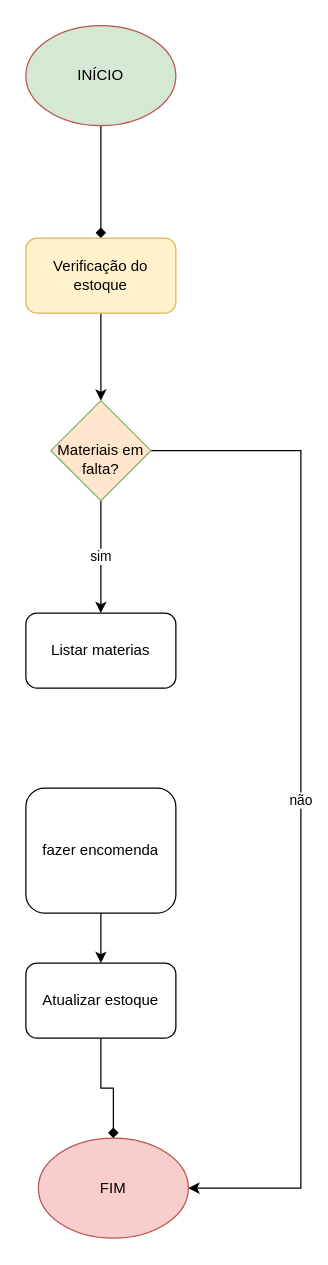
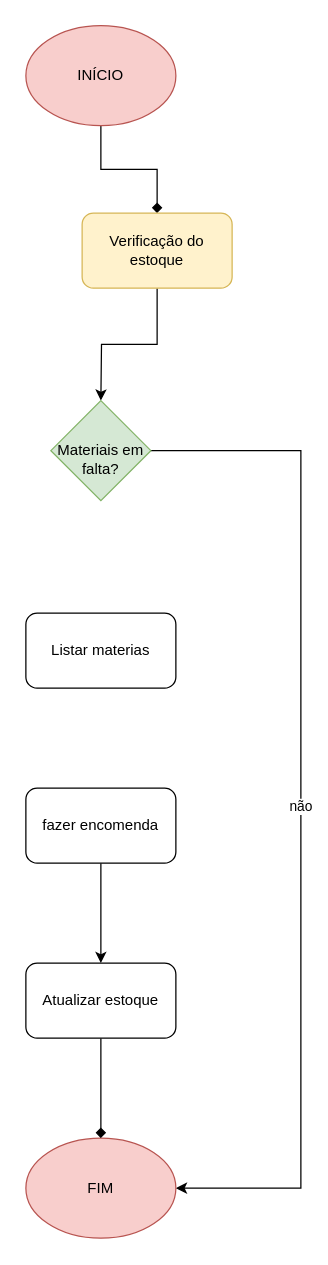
(101, 76) -> (101, 76)
(101, 276) -> (157, 251)
(101, 451) -> (101, 451)
(101, 553) -> none
(101, 851) -> (101, 826)
(113, 1188) -> (101, 1188)
